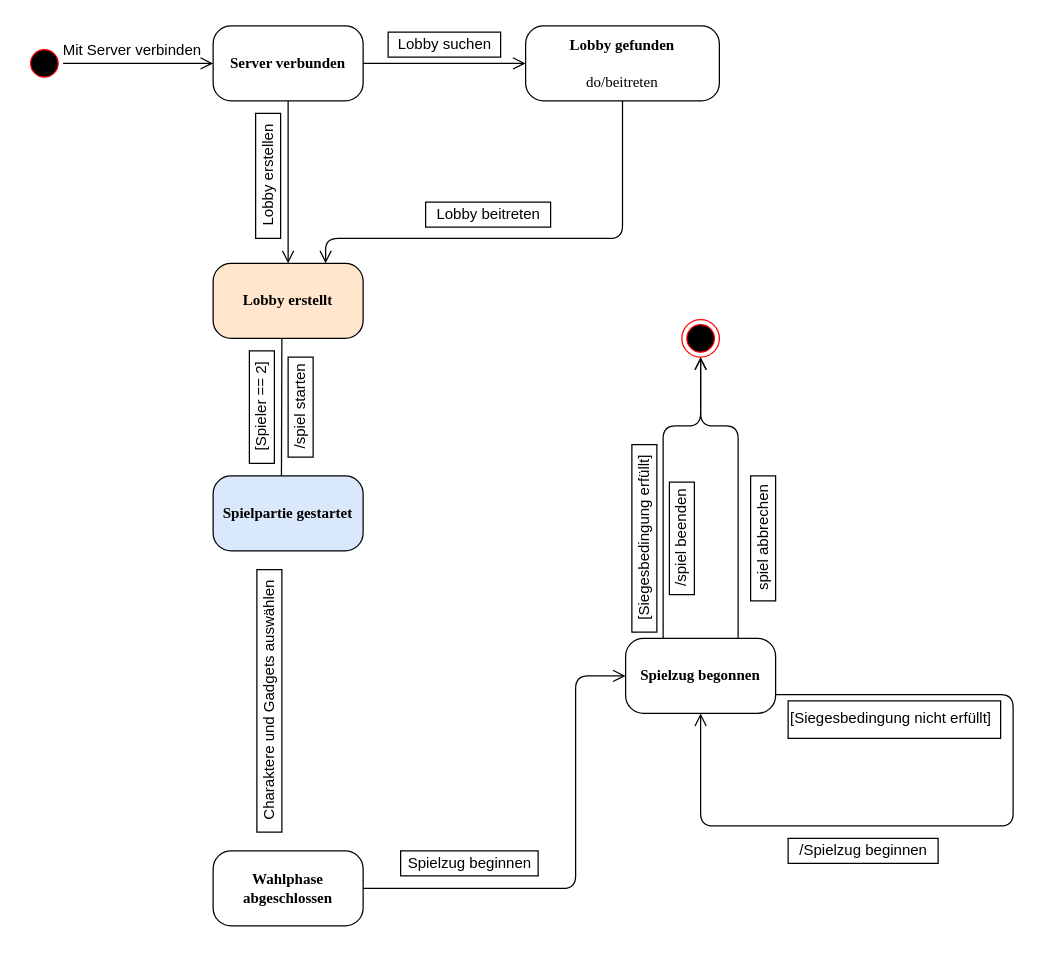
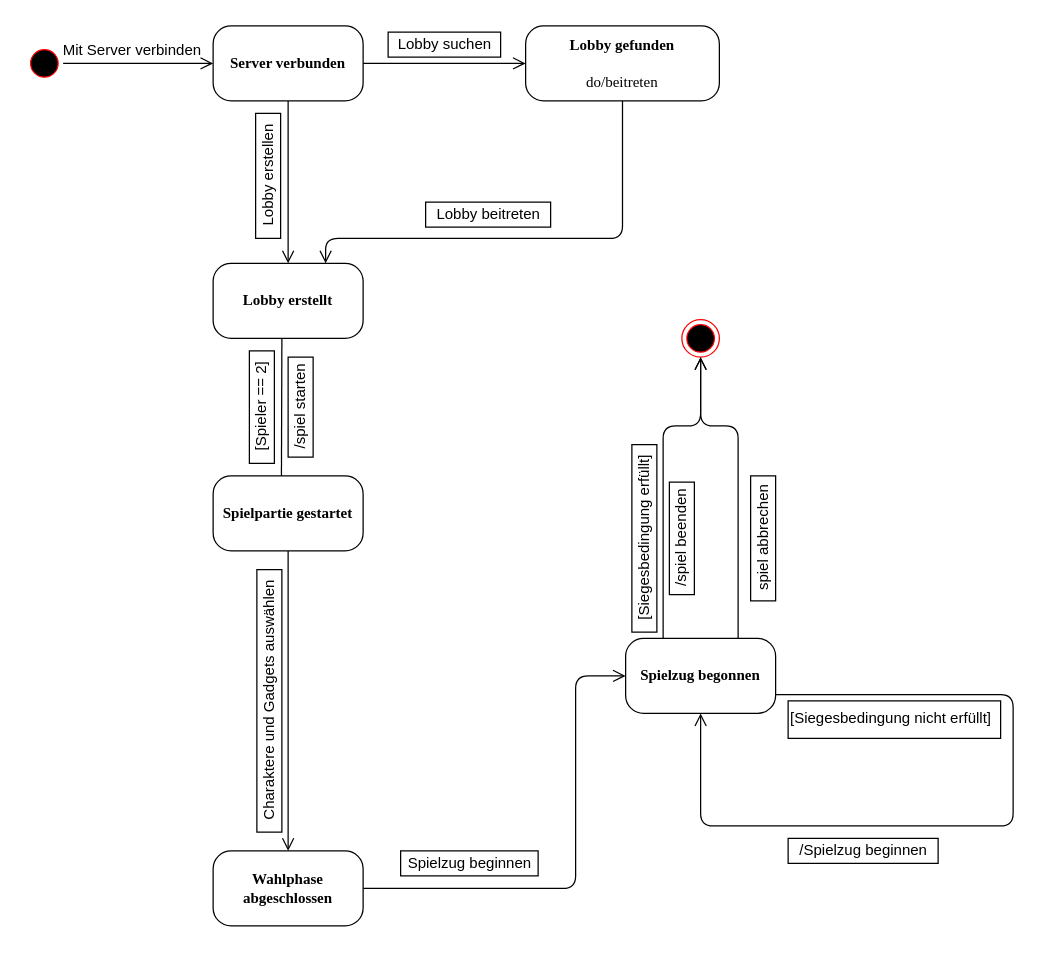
(288, 301) -> (288, 301)
(288, 513) -> (288, 513)
none -> (288, 696)
